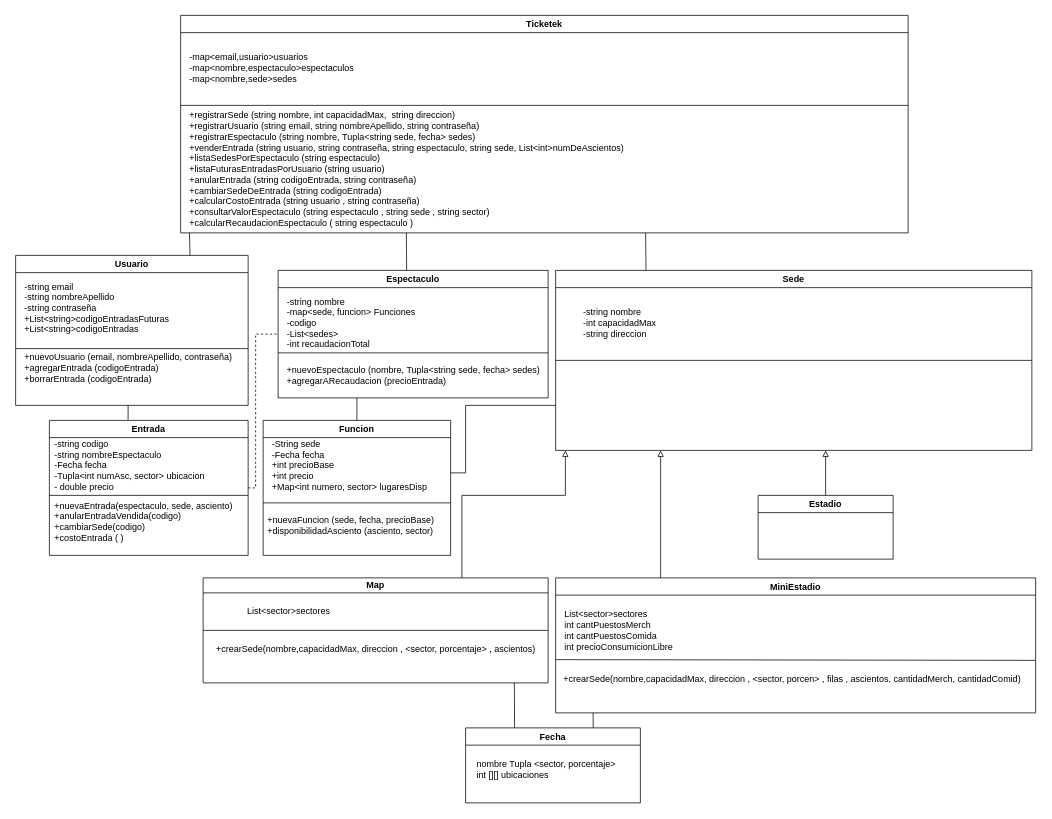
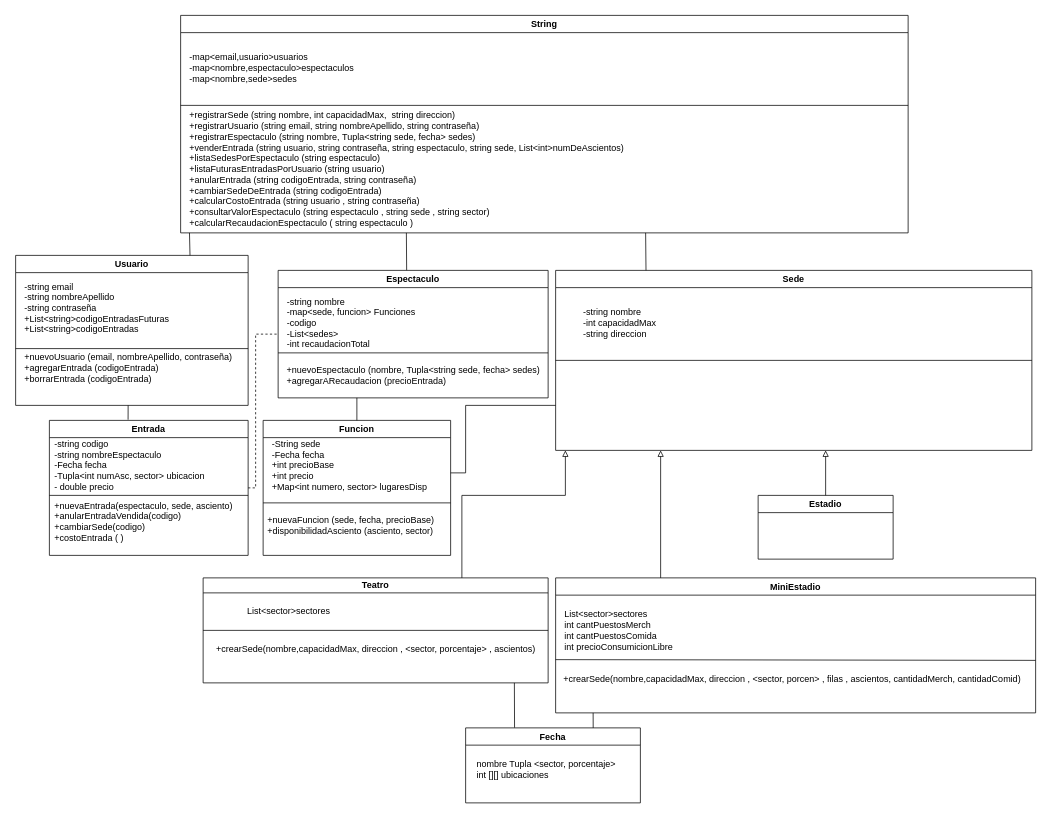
(544, 24) -> (544, 24)
(375, 585) -> (375, 585)
